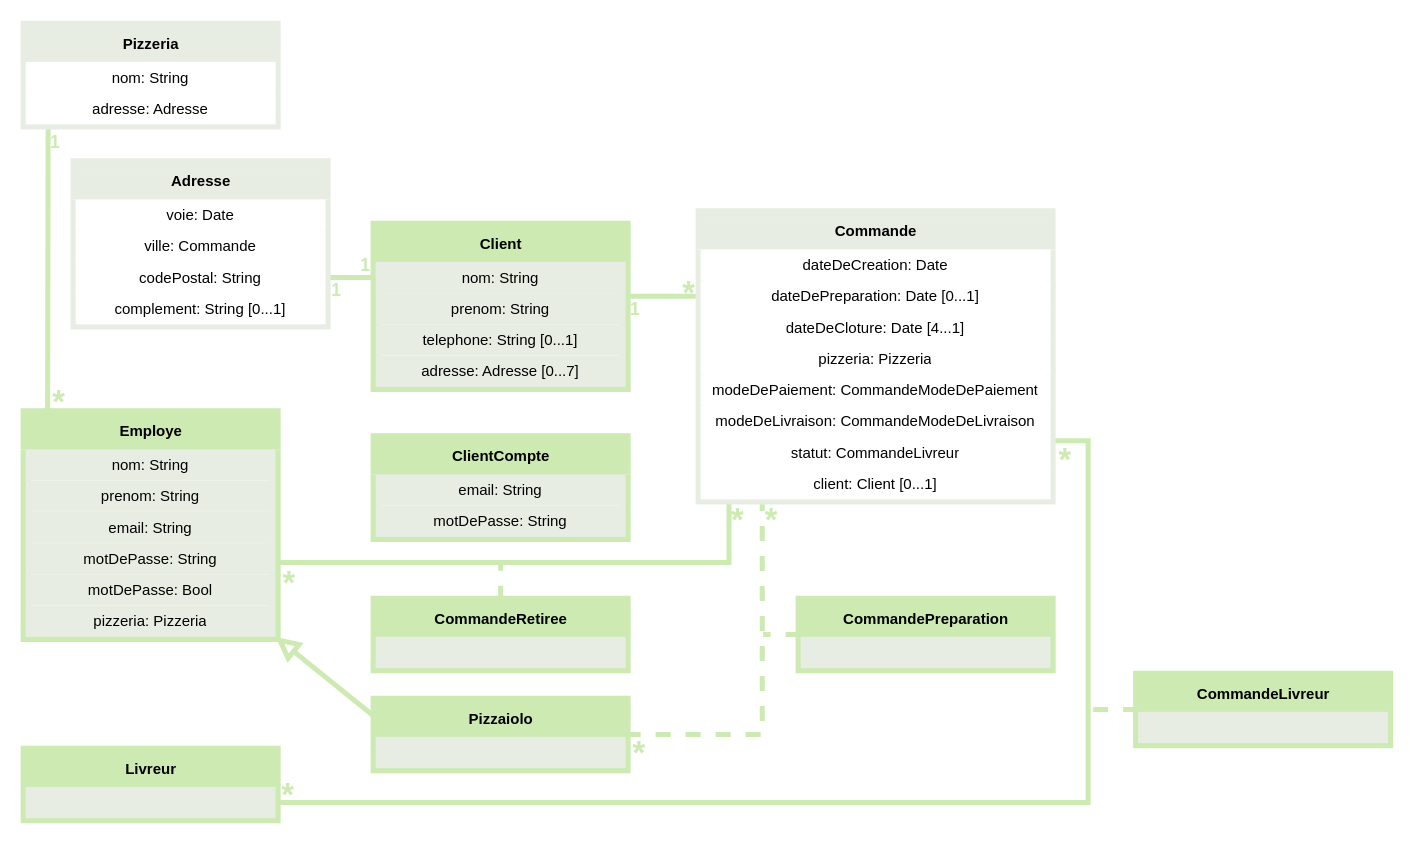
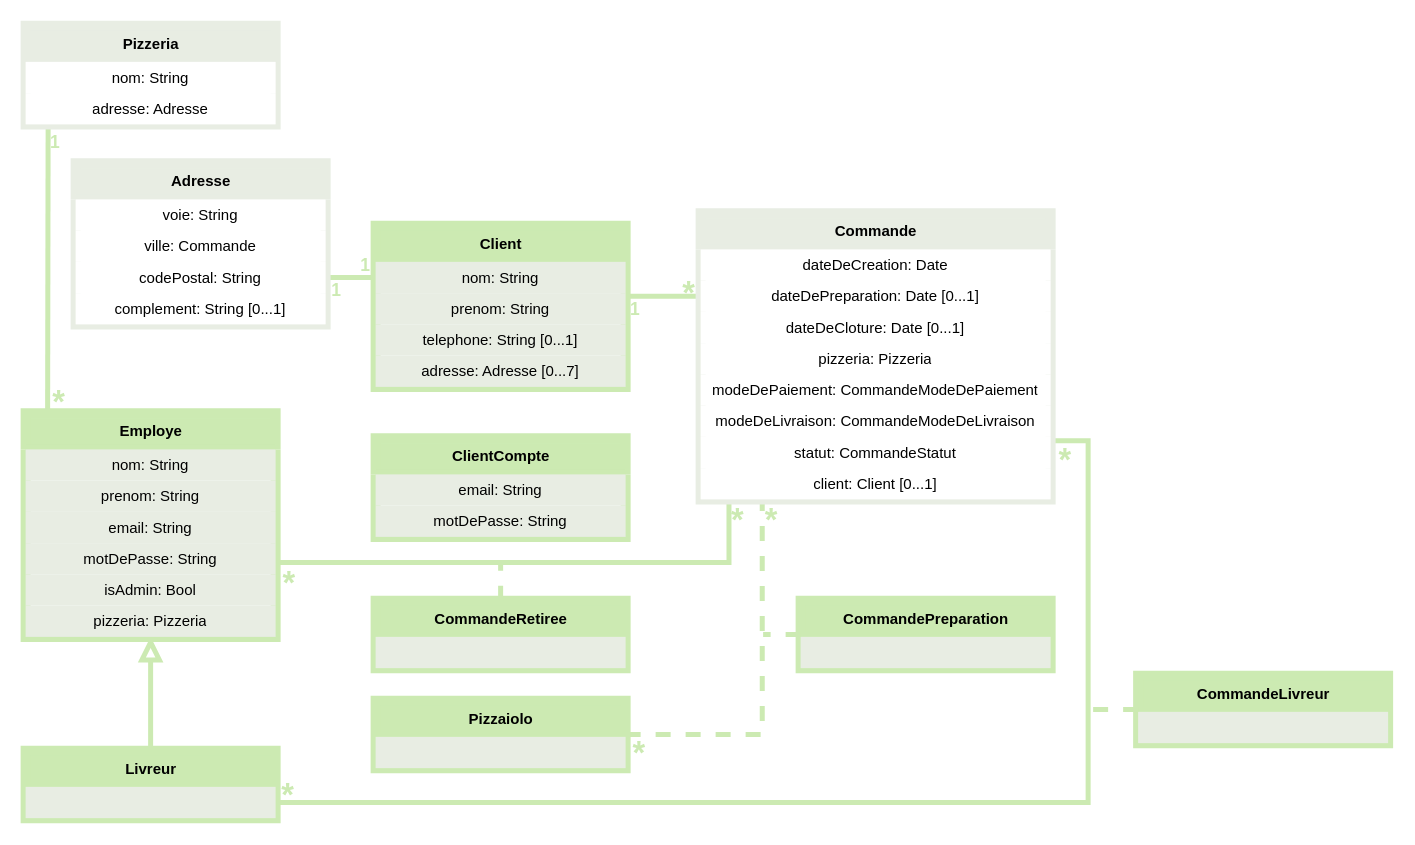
(201, 216) -> (201, 216)
(876, 328) -> (876, 328)
(876, 453) -> (876, 453)
(151, 591) -> (151, 591)
(333, 683) -> none
none -> (151, 703)
